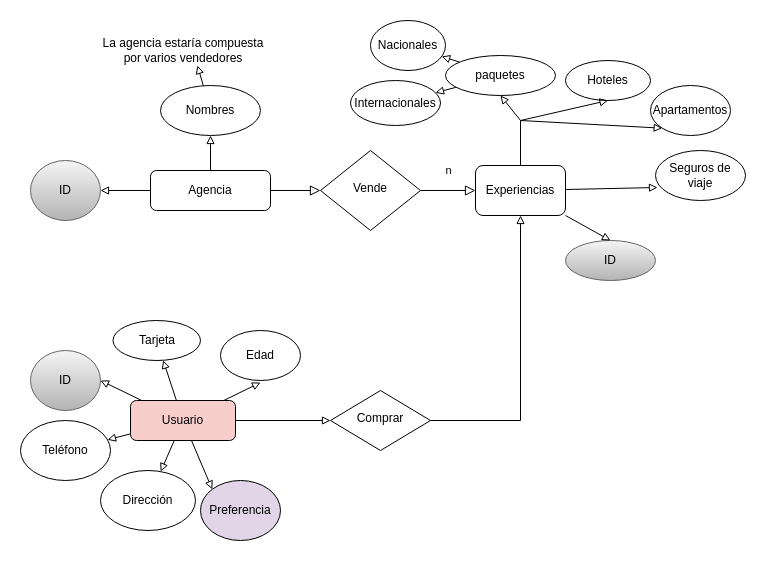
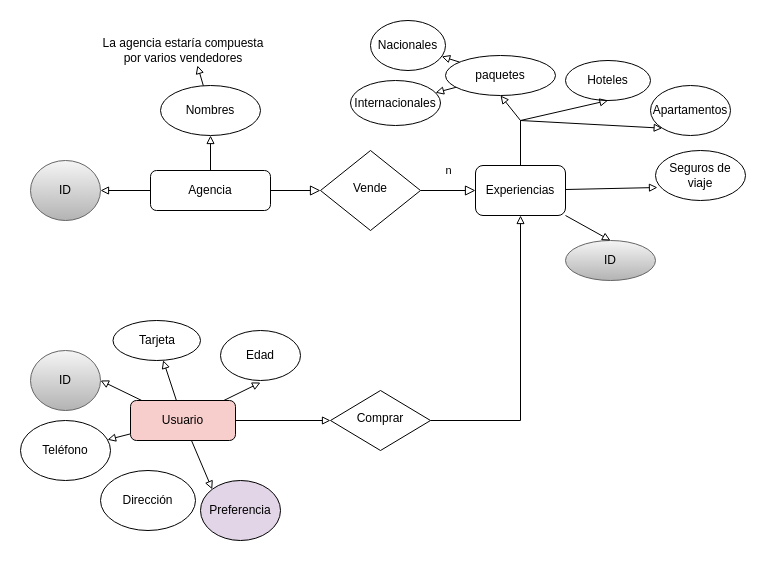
(169, 452) -> none
